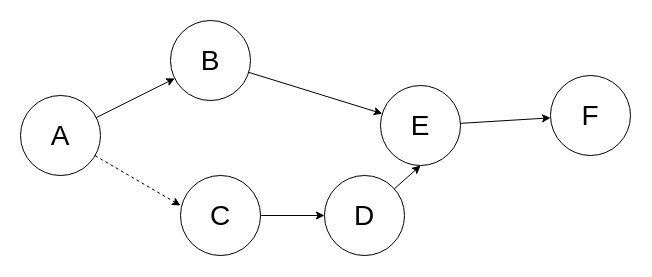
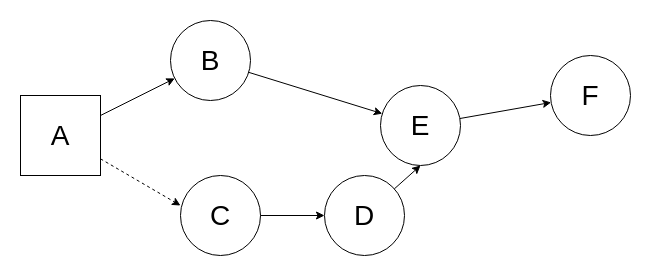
(591, 116) -> (591, 96)
(61, 136) -> (61, 136)
